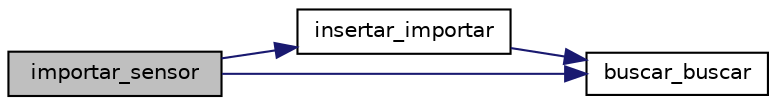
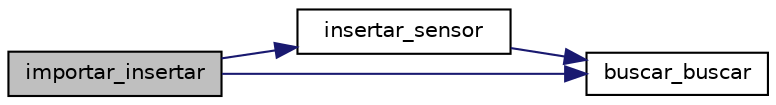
(404, 32) -> (404, 32)
(115, 74) -> (115, 74)
